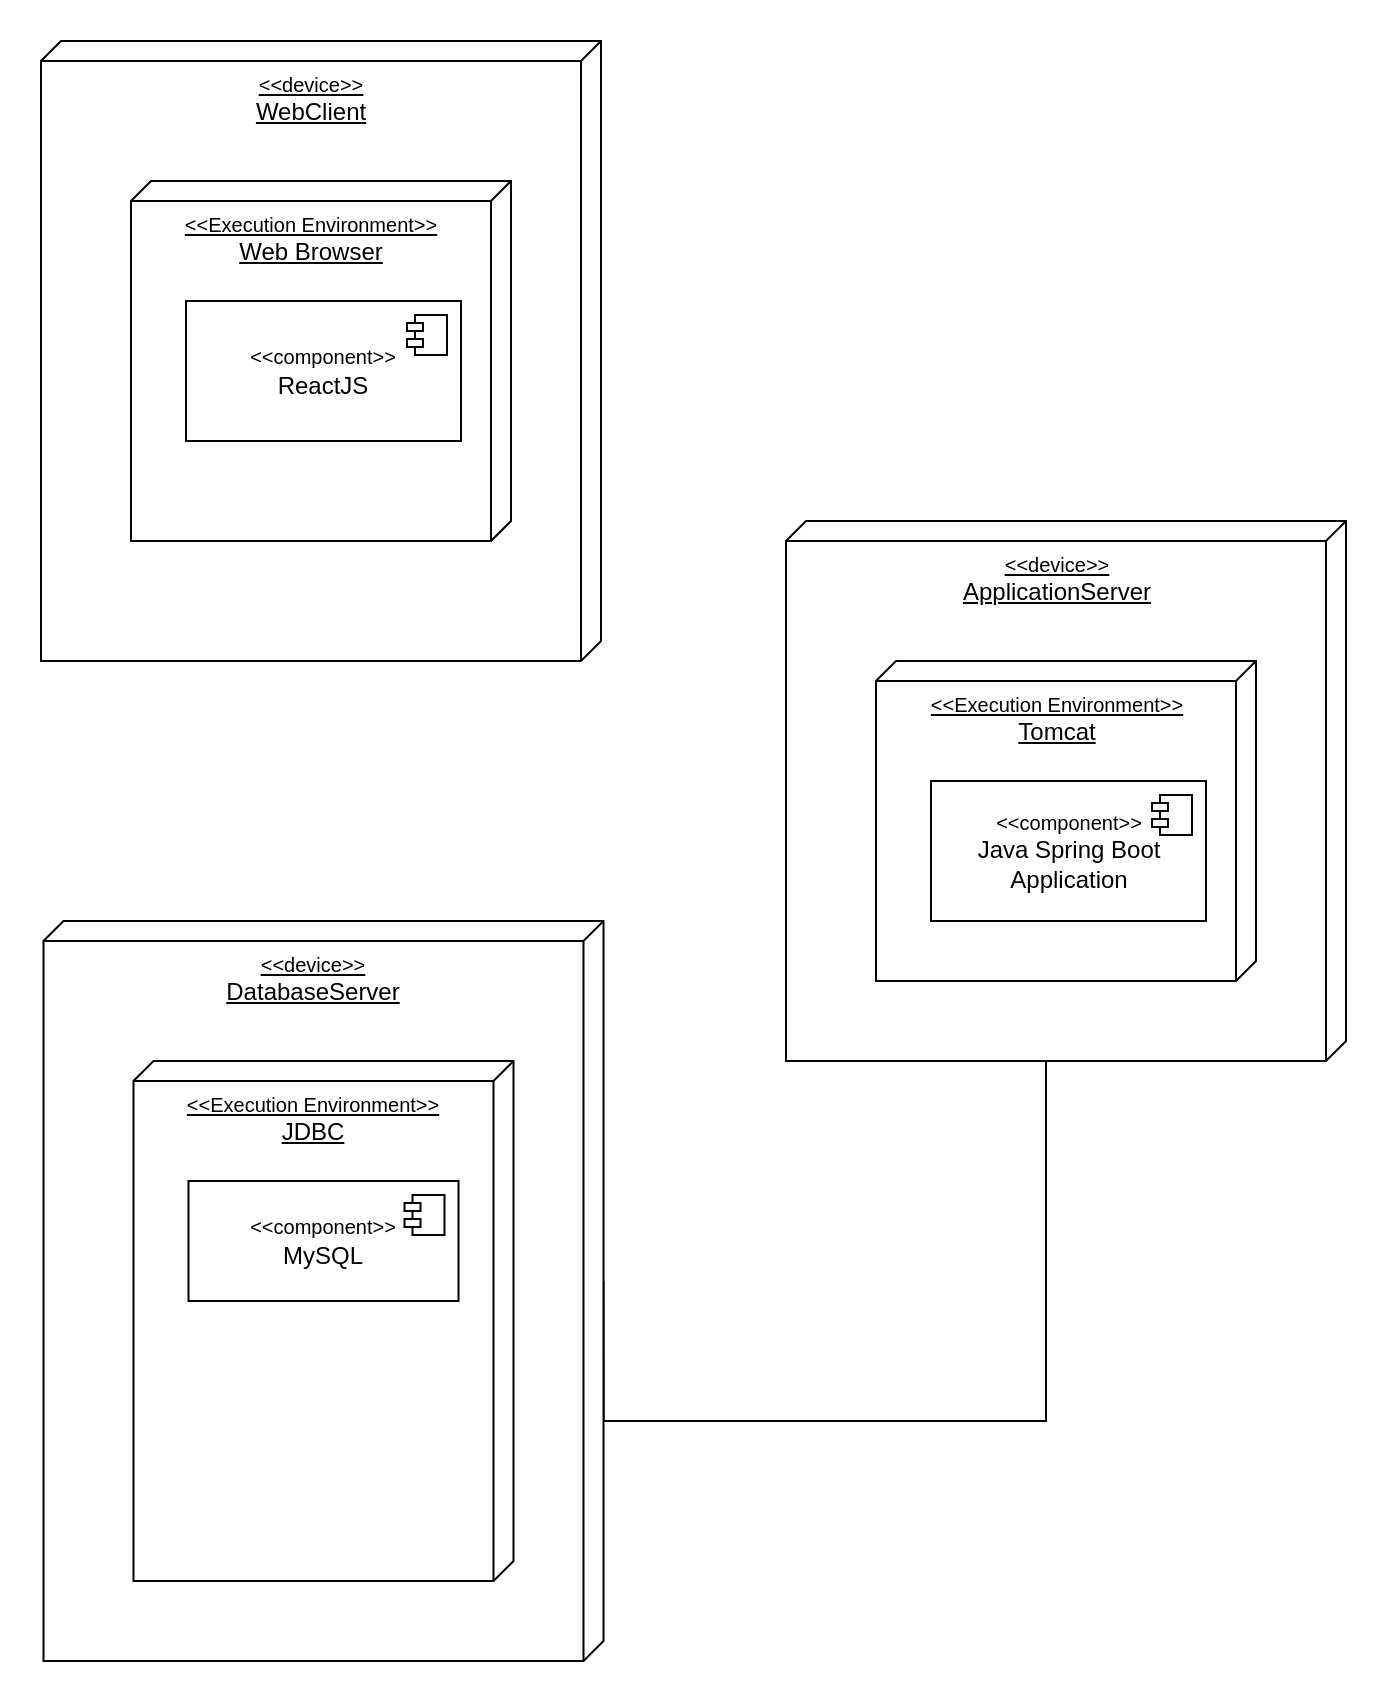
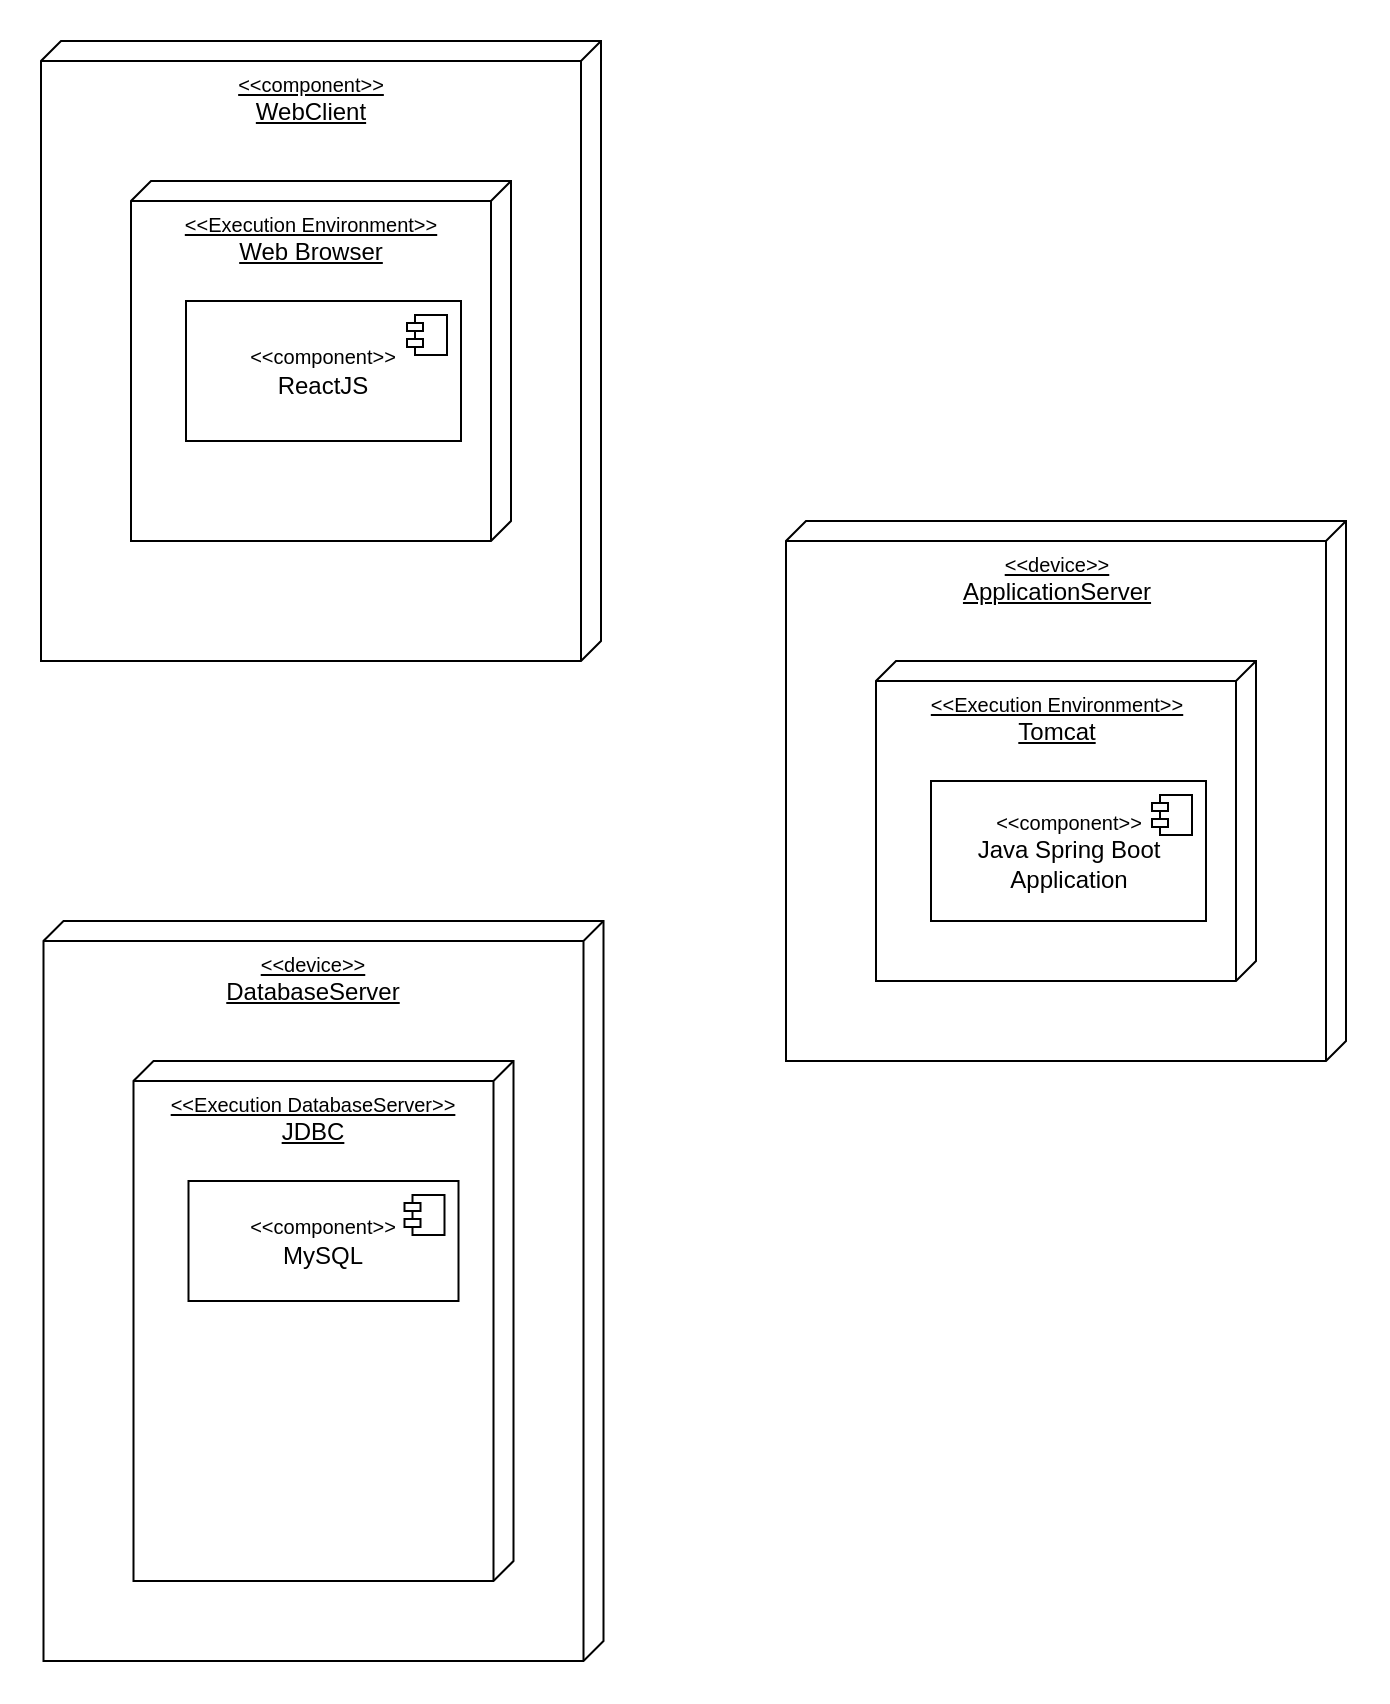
(312, 100) -> (312, 100)
(314, 1120) -> (314, 1120)
(1003, 1421) -> none
